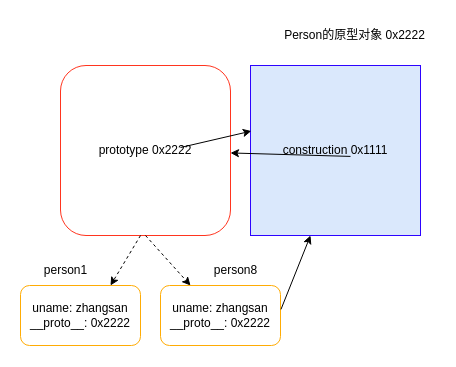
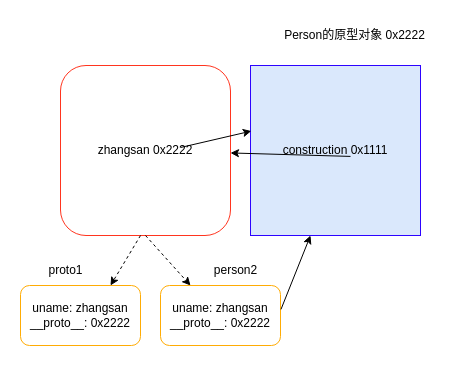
(146, 151) -> (146, 151)
(66, 271) -> (66, 271)
(236, 271) -> (236, 271)
